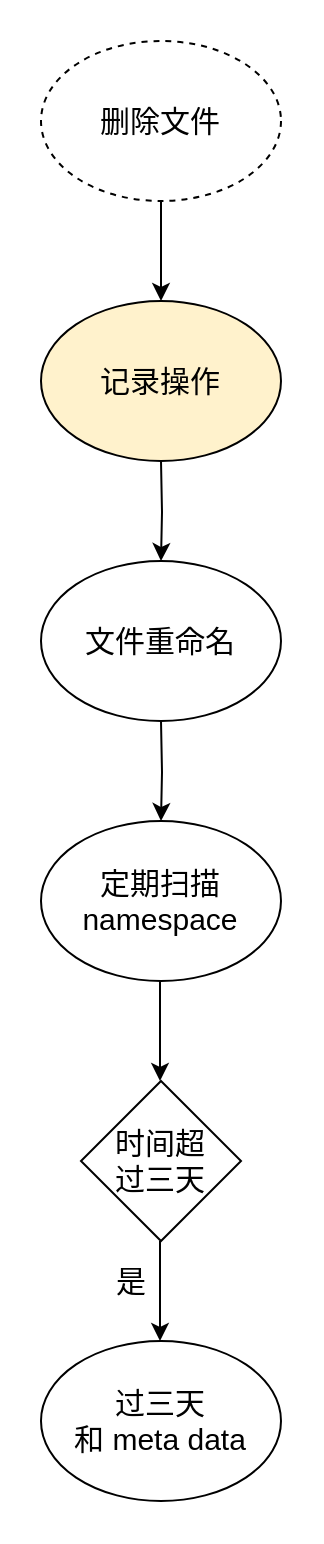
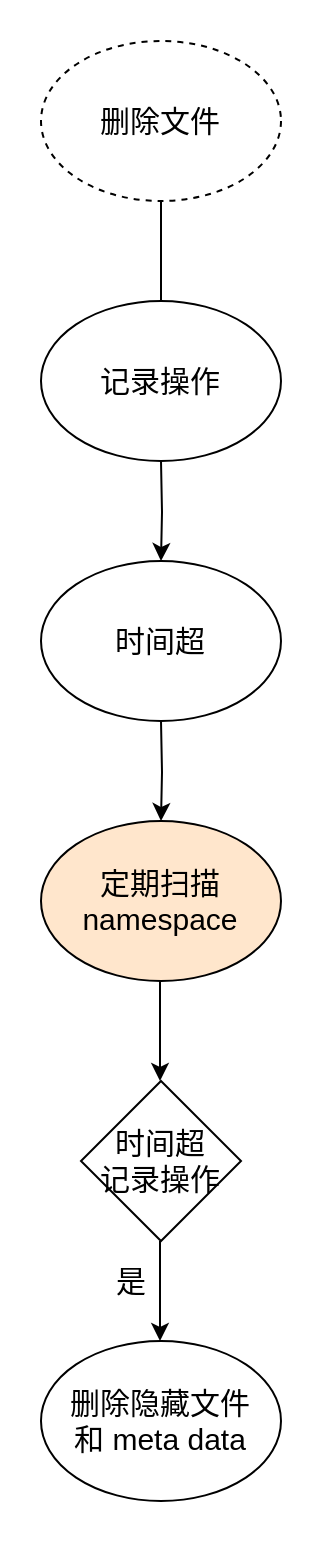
(161, 286) -> (161, 291)
(161, 381) -> (161, 381)
(161, 641) -> (161, 641)
(161, 901) -> (161, 901)
(161, 1161) -> (161, 1161)
(161, 1421) -> (161, 1421)
